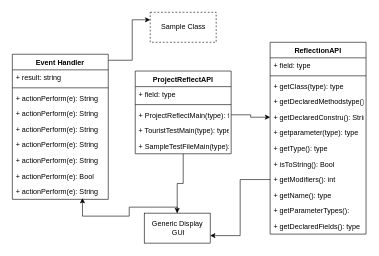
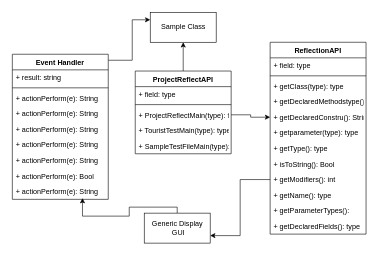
(183, 27) -> (183, 27)
(183, 183) -> (183, 47)
